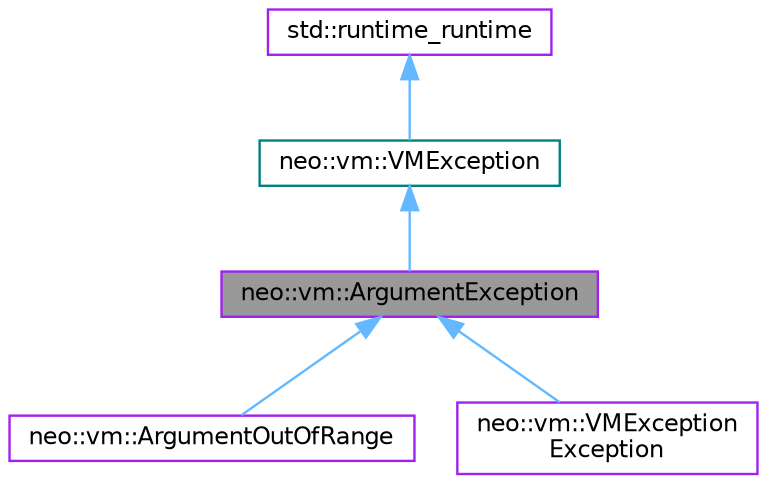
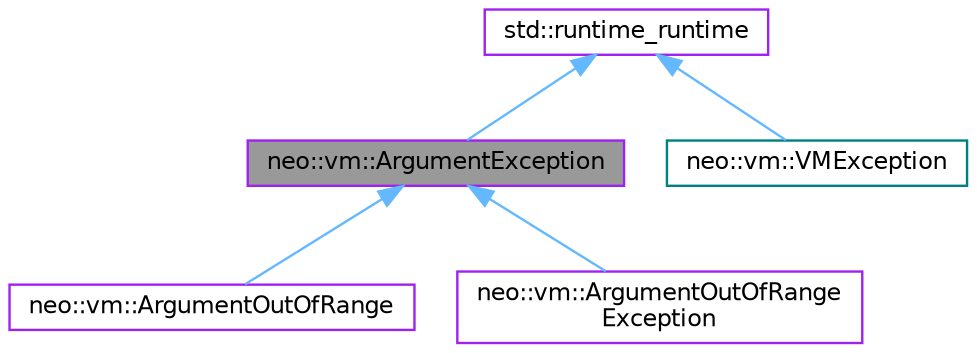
(410, 241) -> (521, 104)
(607, 438) -> (660, 307)
